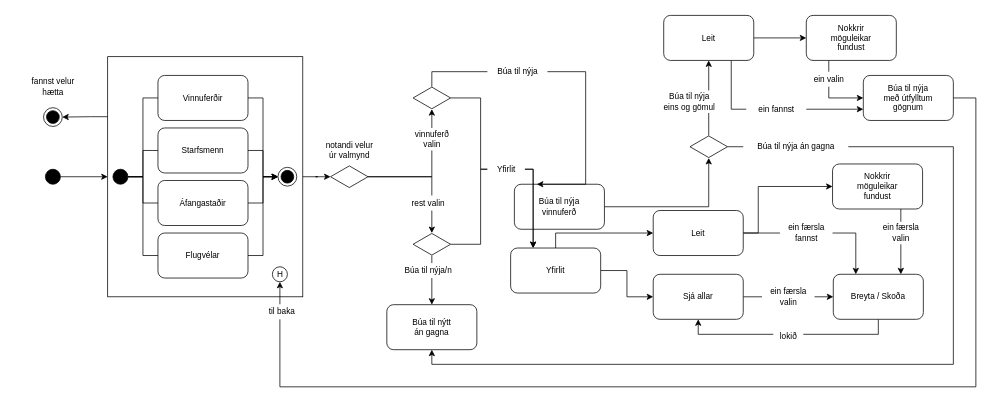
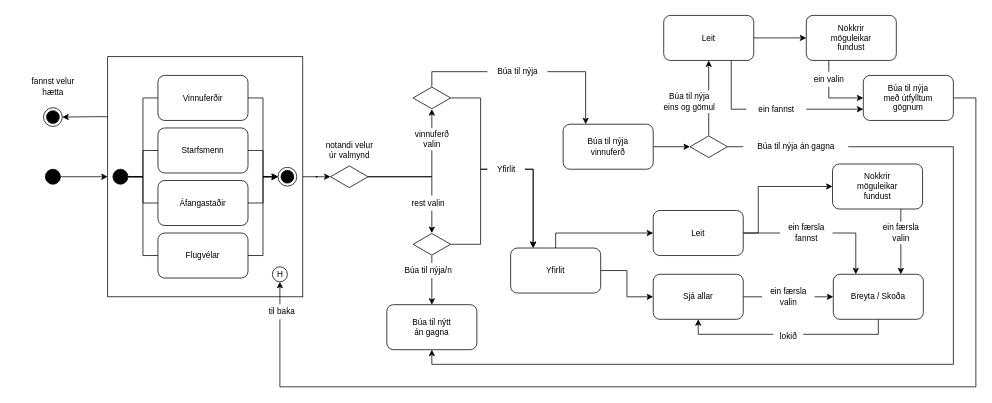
(559, 207) -> (608, 147)
